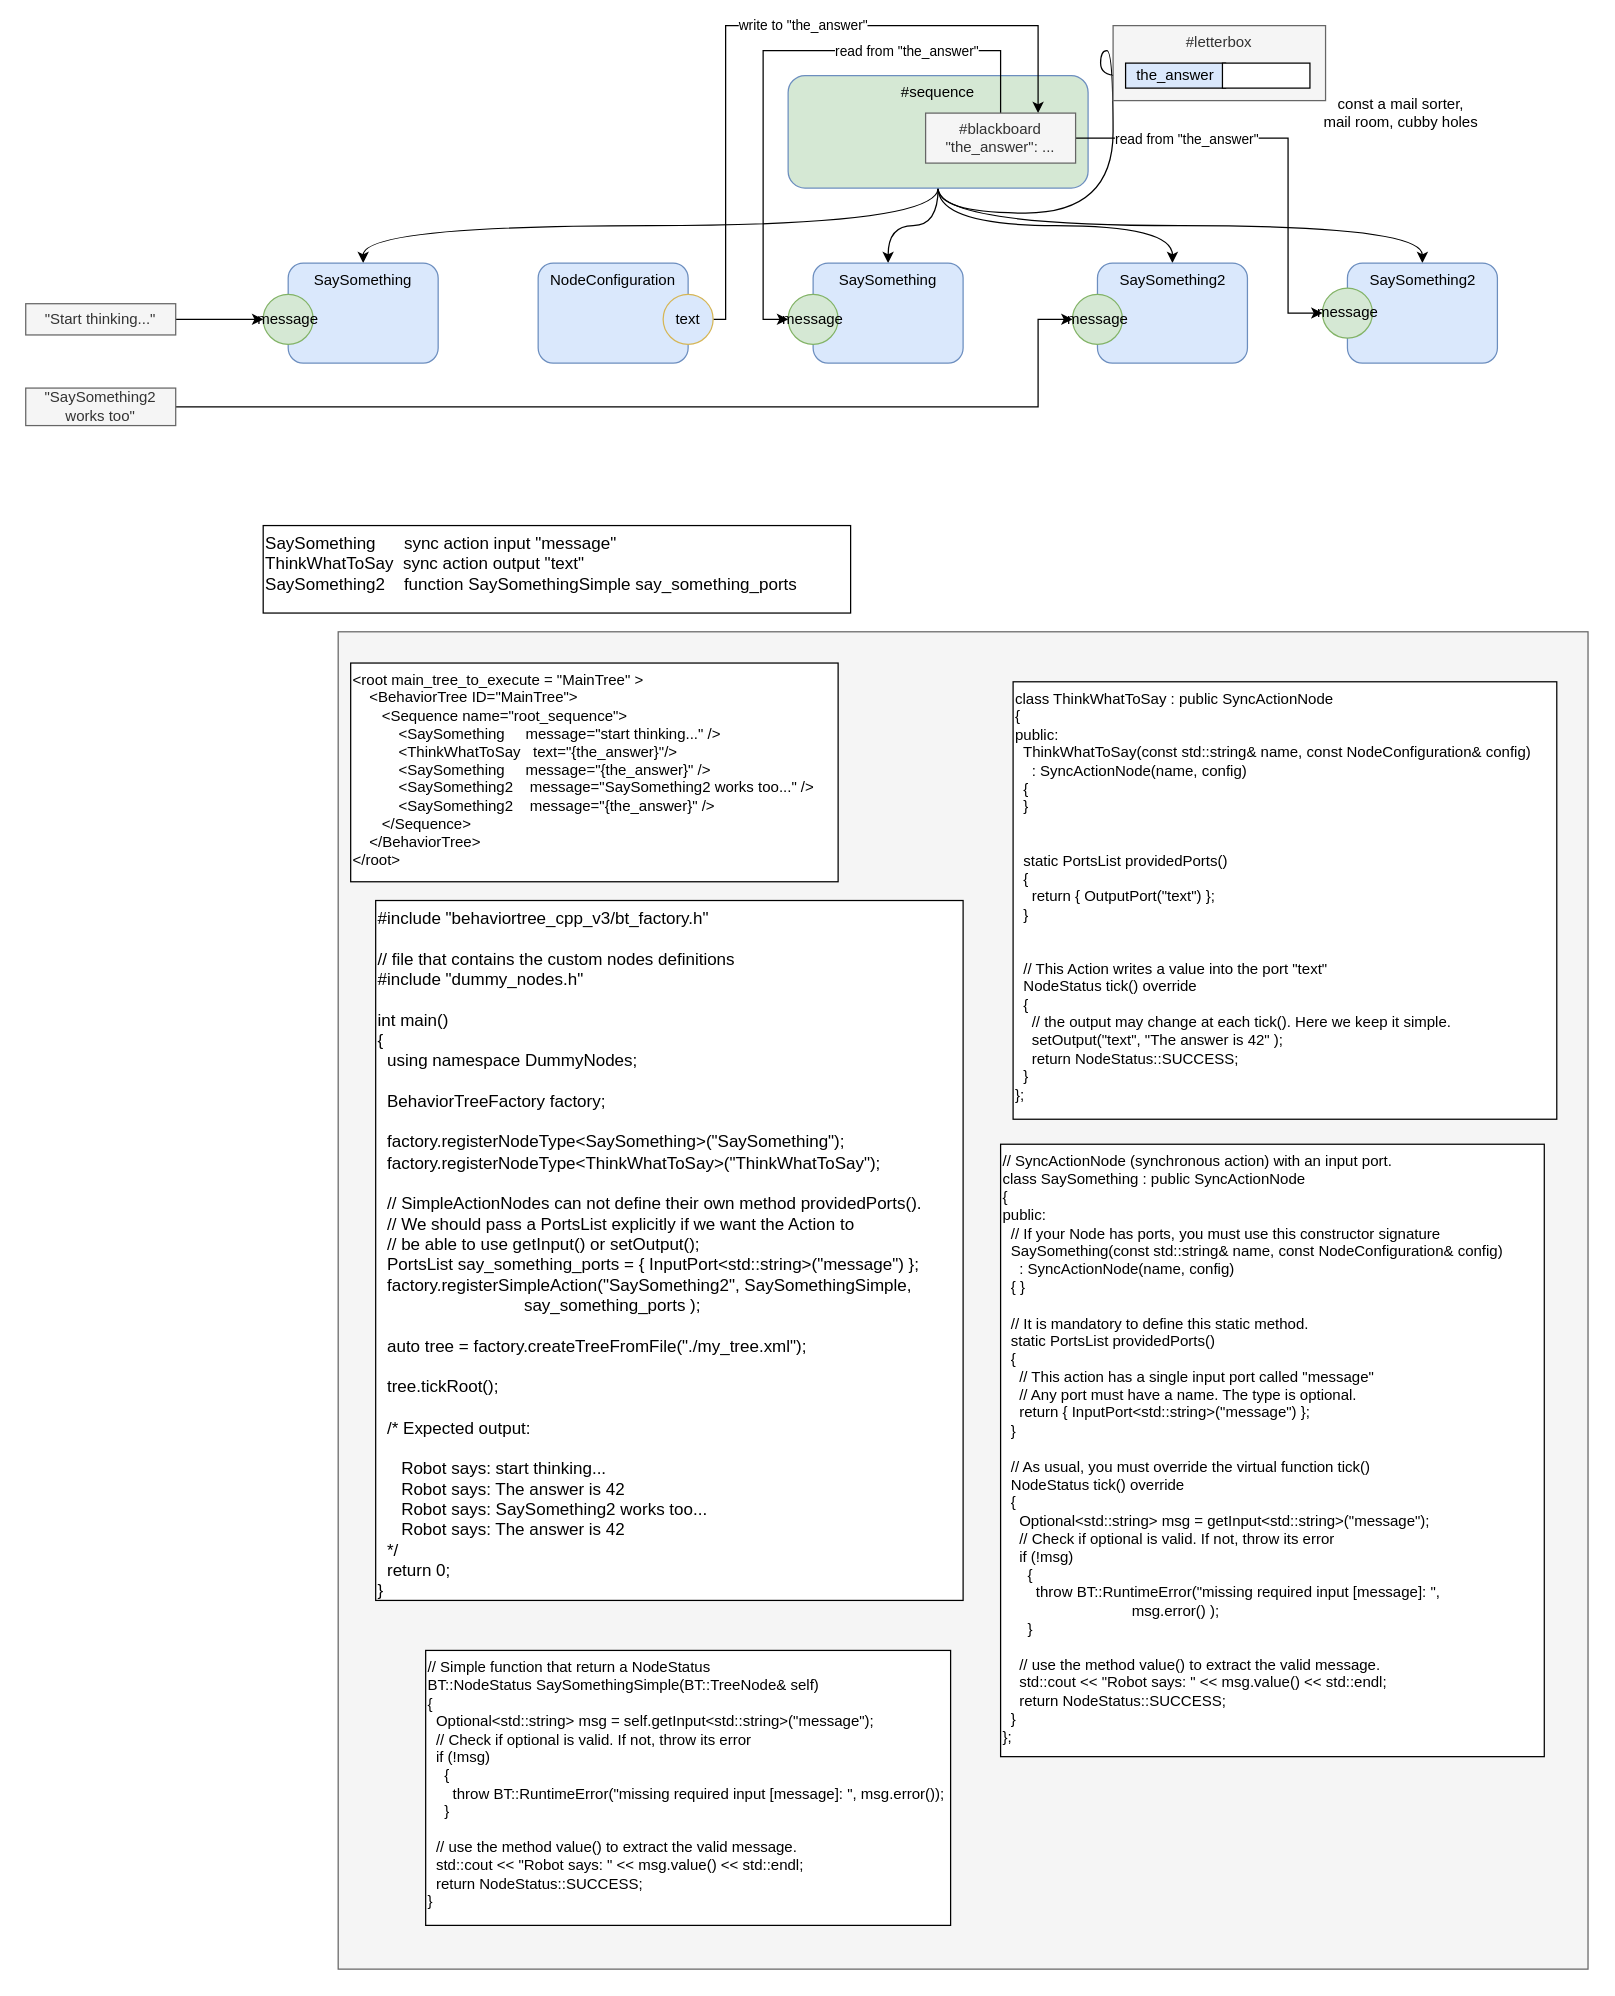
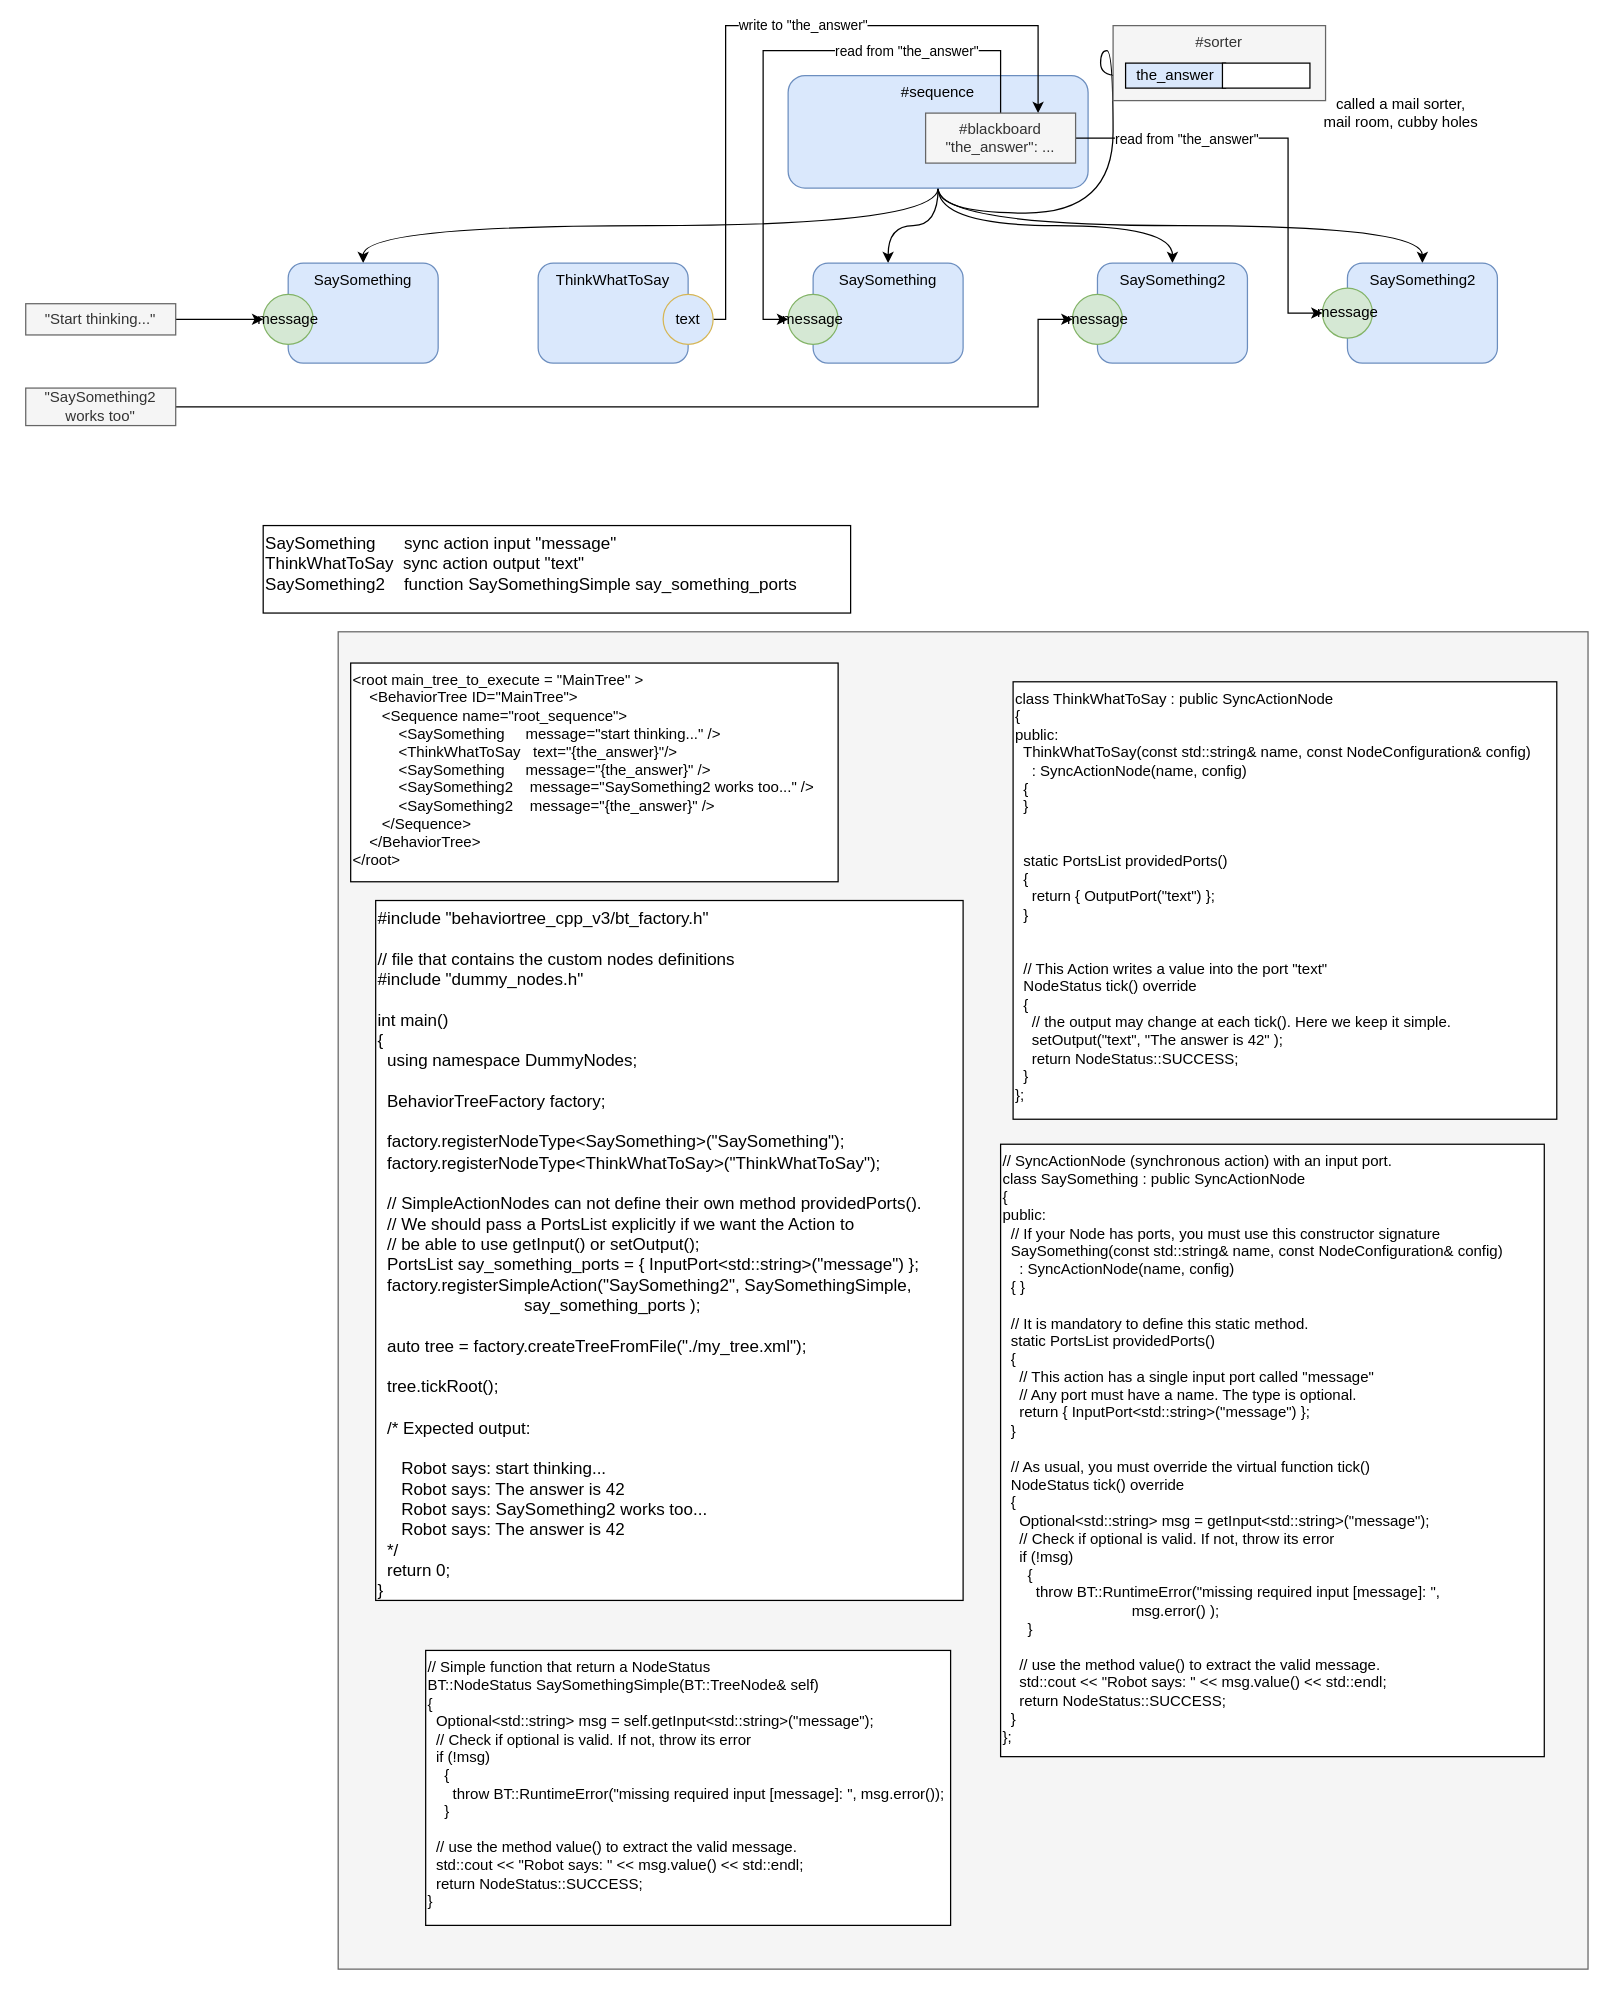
(1219, 43) -> (1219, 43)
(938, 93) -> (938, 93)
(1401, 113) -> (1401, 113)
(613, 281) -> (613, 281)
